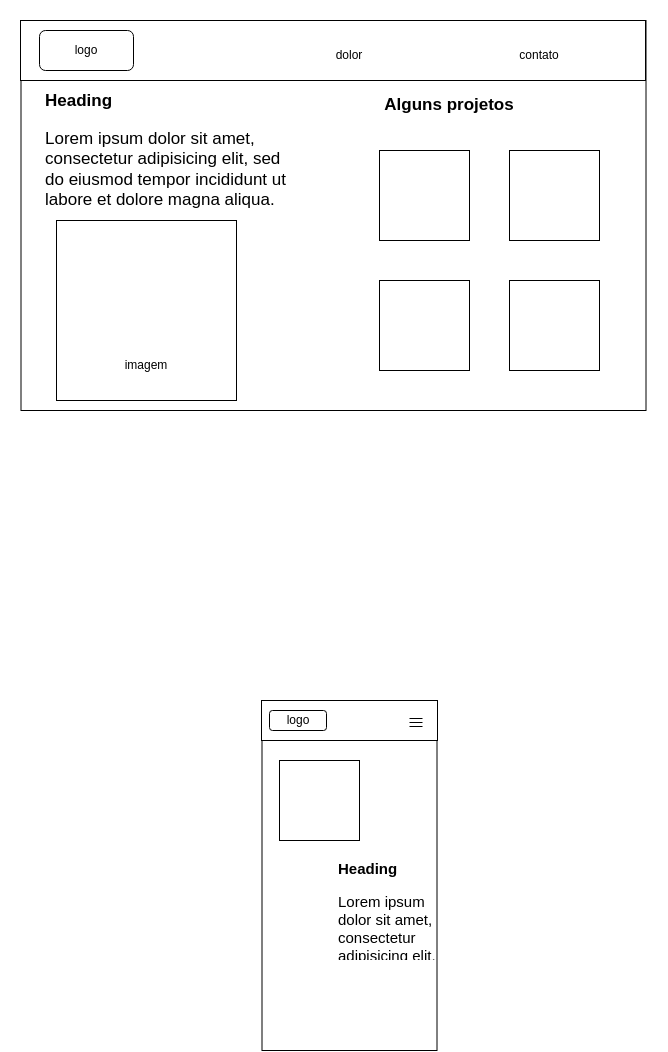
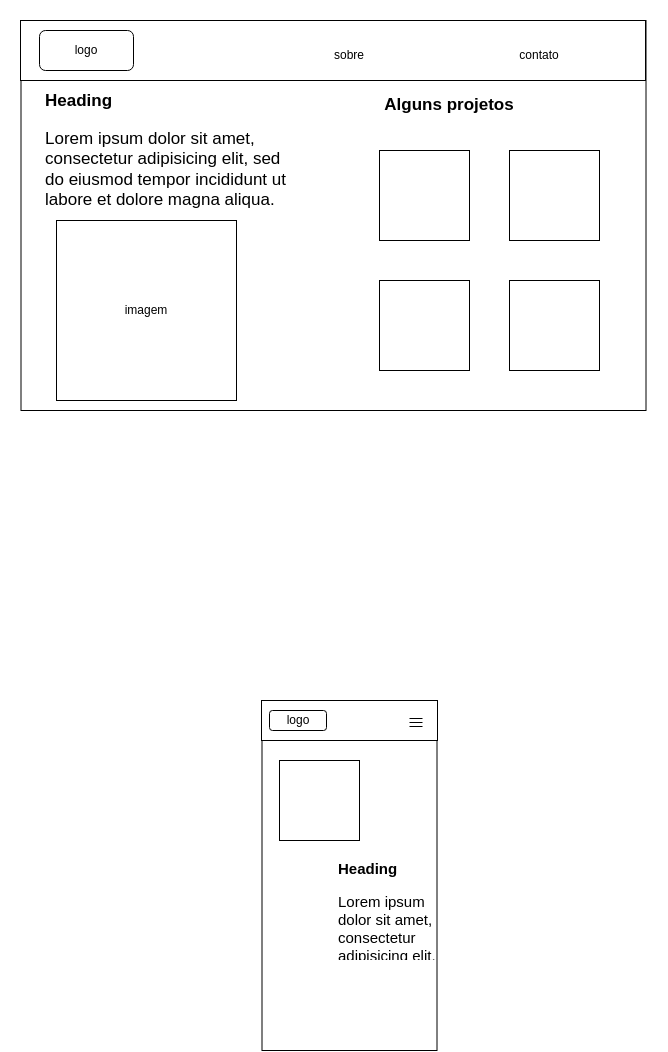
(350, 56) -> (350, 56)
(147, 366) -> (147, 311)
